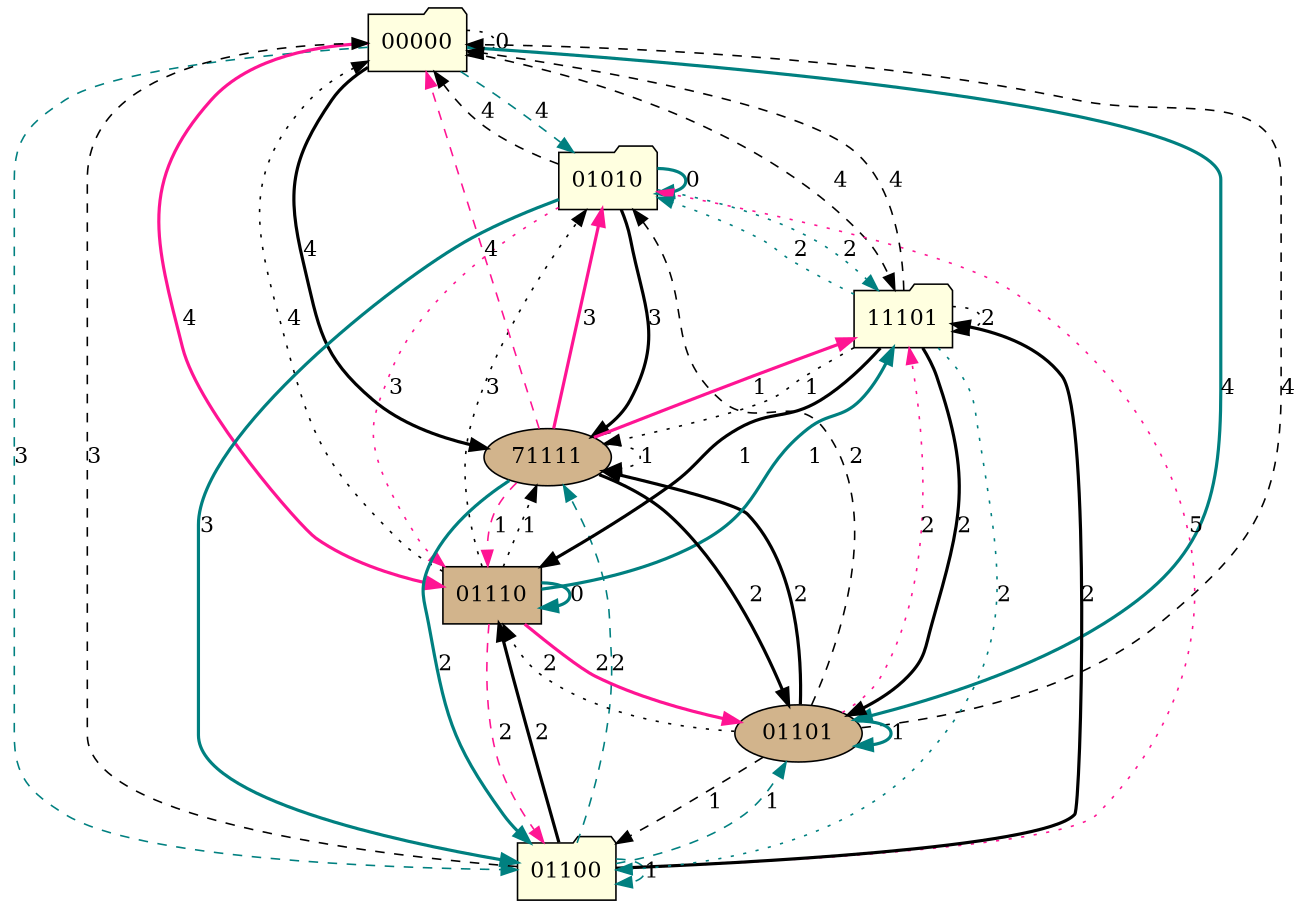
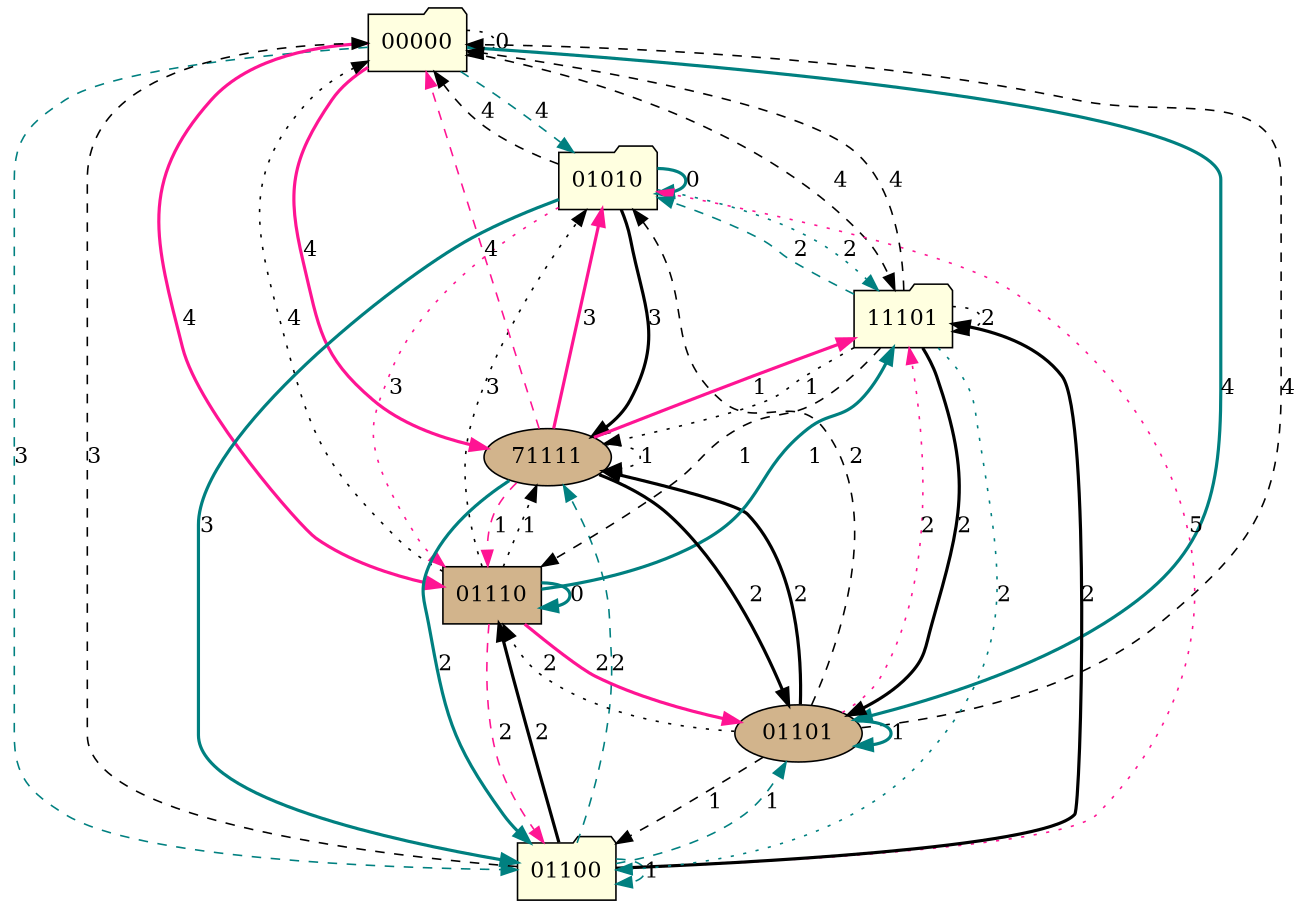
(767, 243) -> (767, 243)
(309, 285) -> (309, 285)
(715, 445) -> (715, 445)
